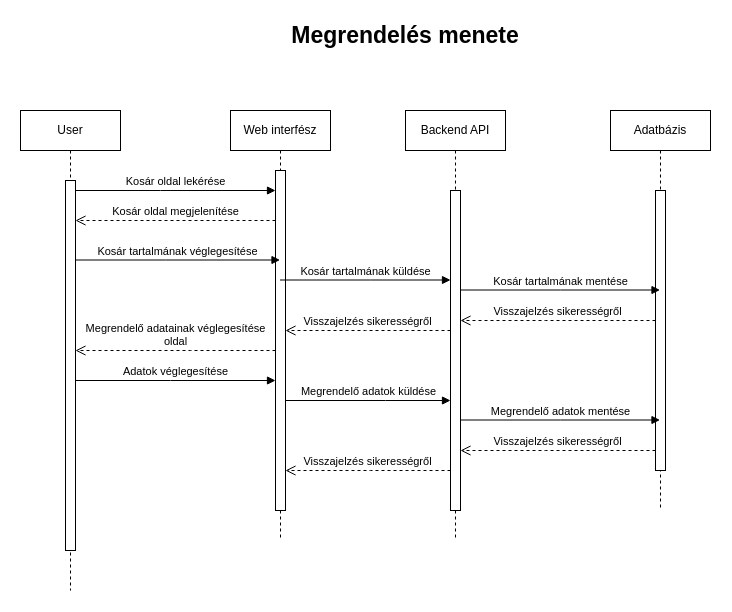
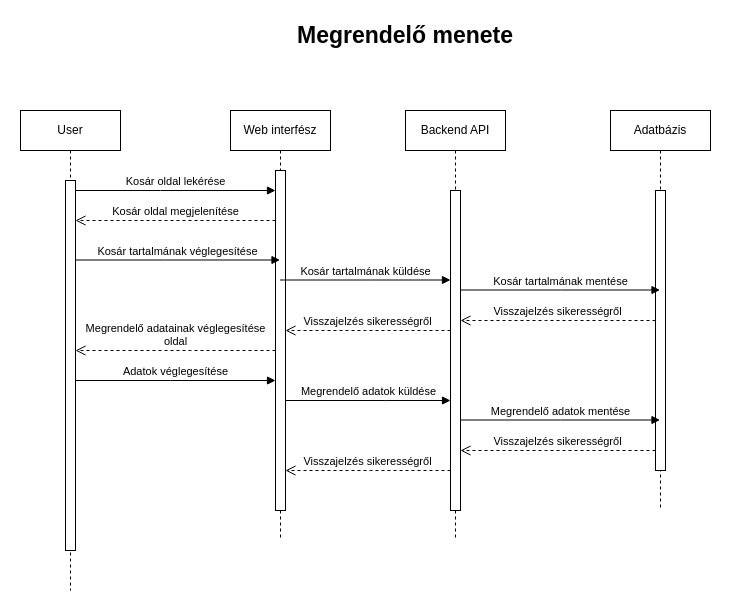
(406, 36) -> (406, 36)
